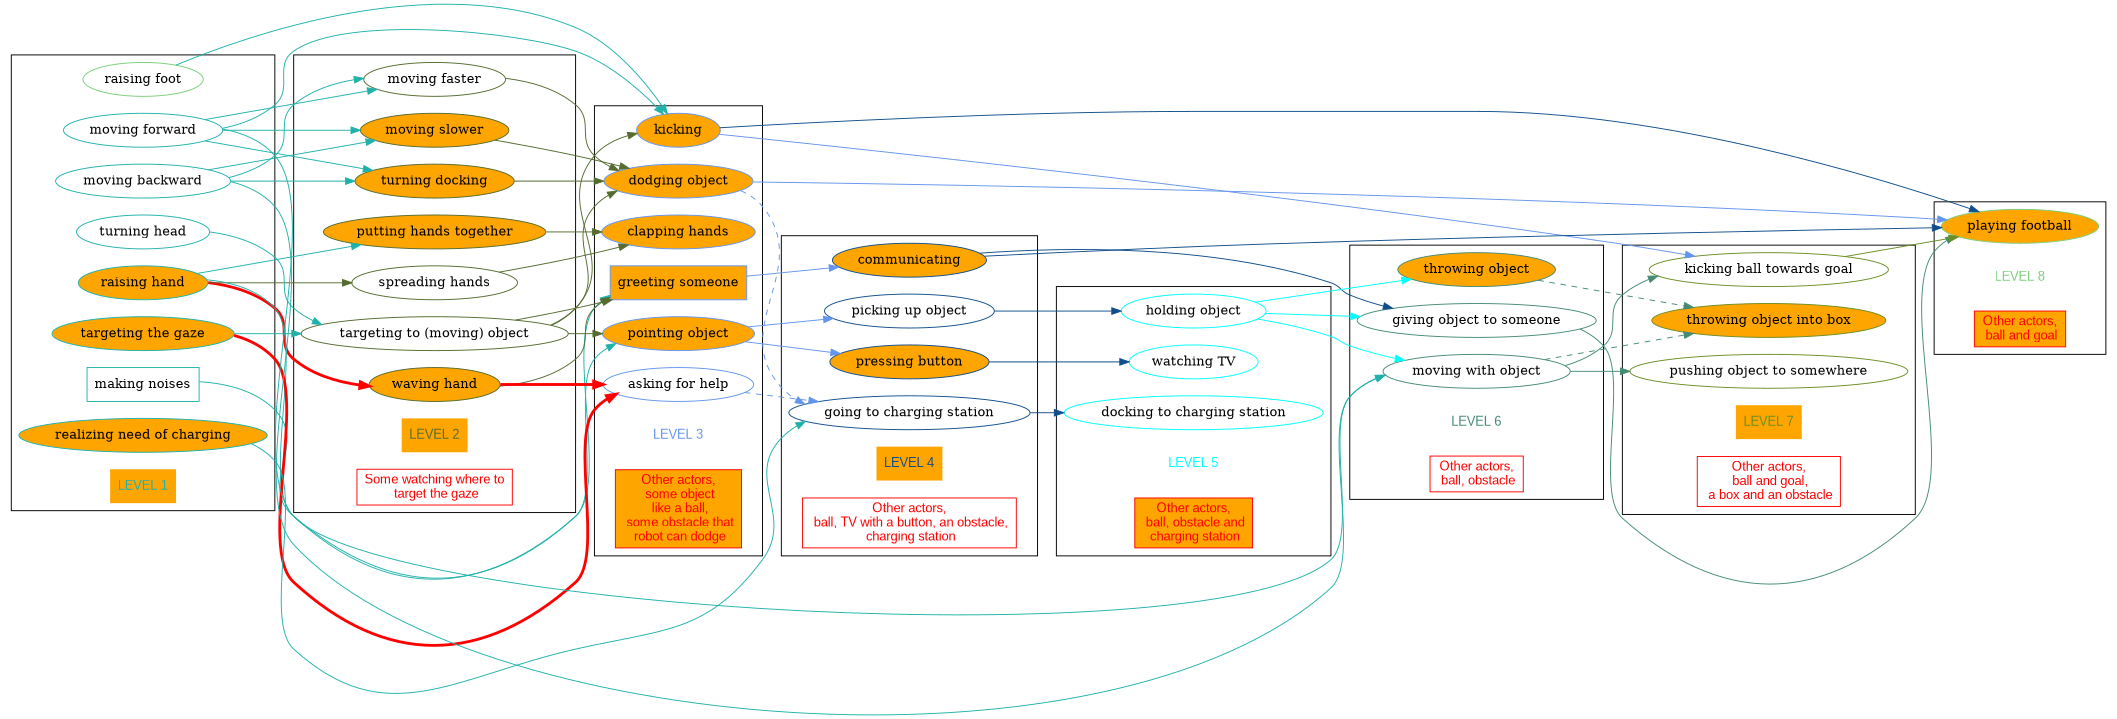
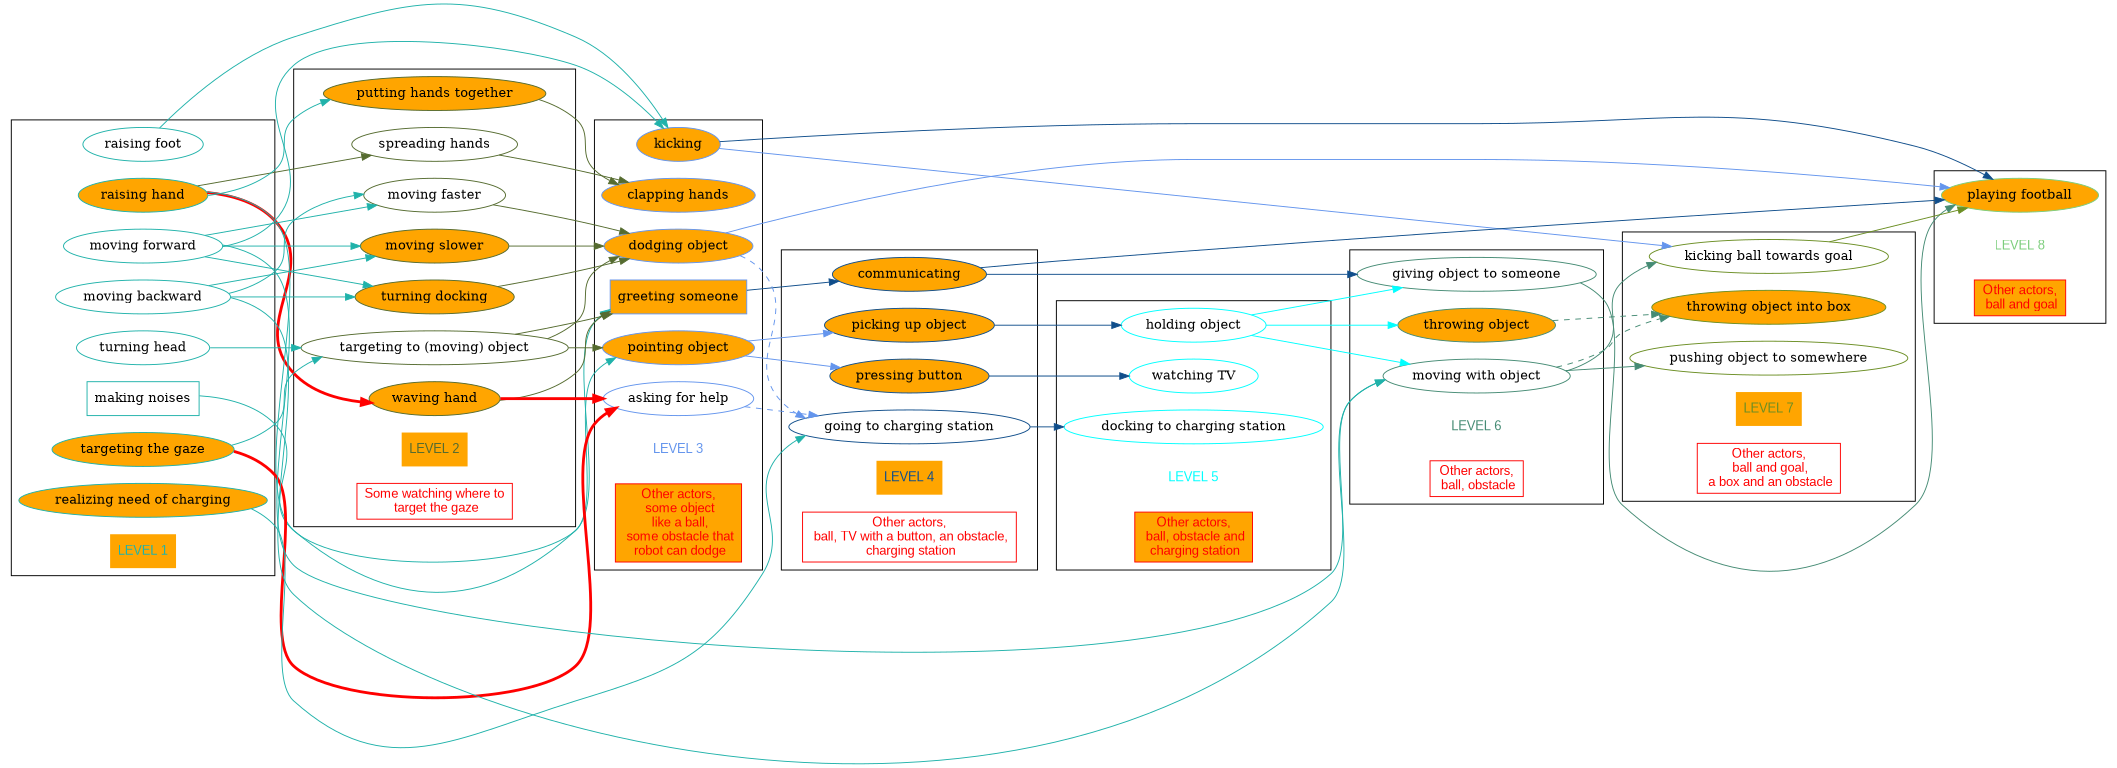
(143, 79) -> (143, 144)
(585, 171) -> none
(788, 272) -> (788, 286)
(909, 311) -> (909, 325)
